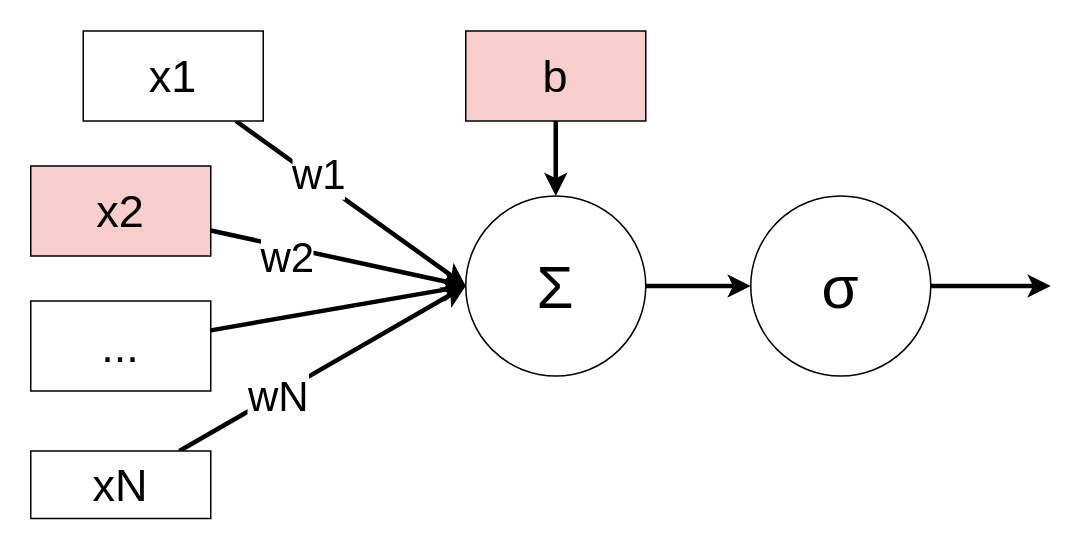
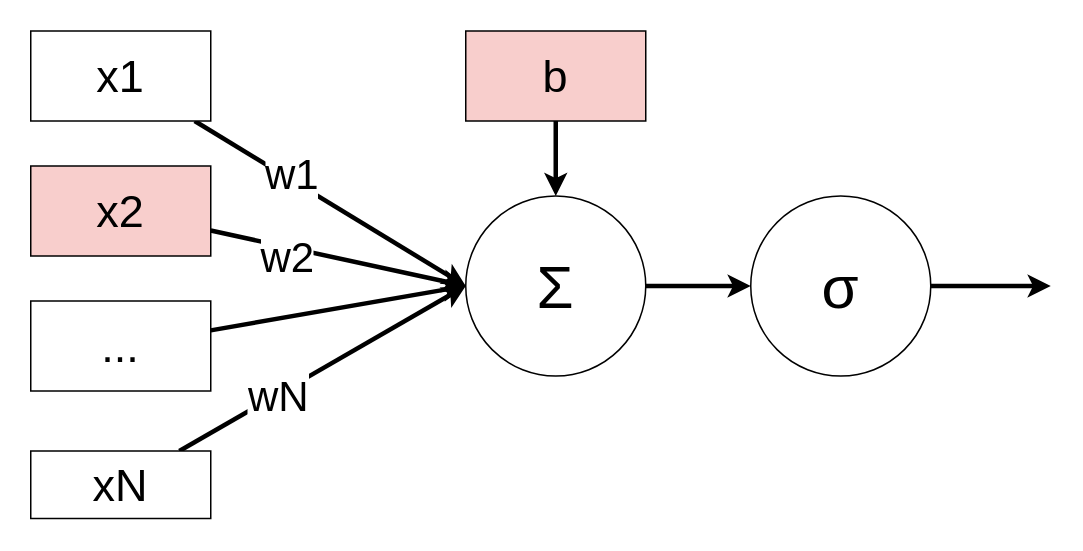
(173, 76) -> (121, 76)
